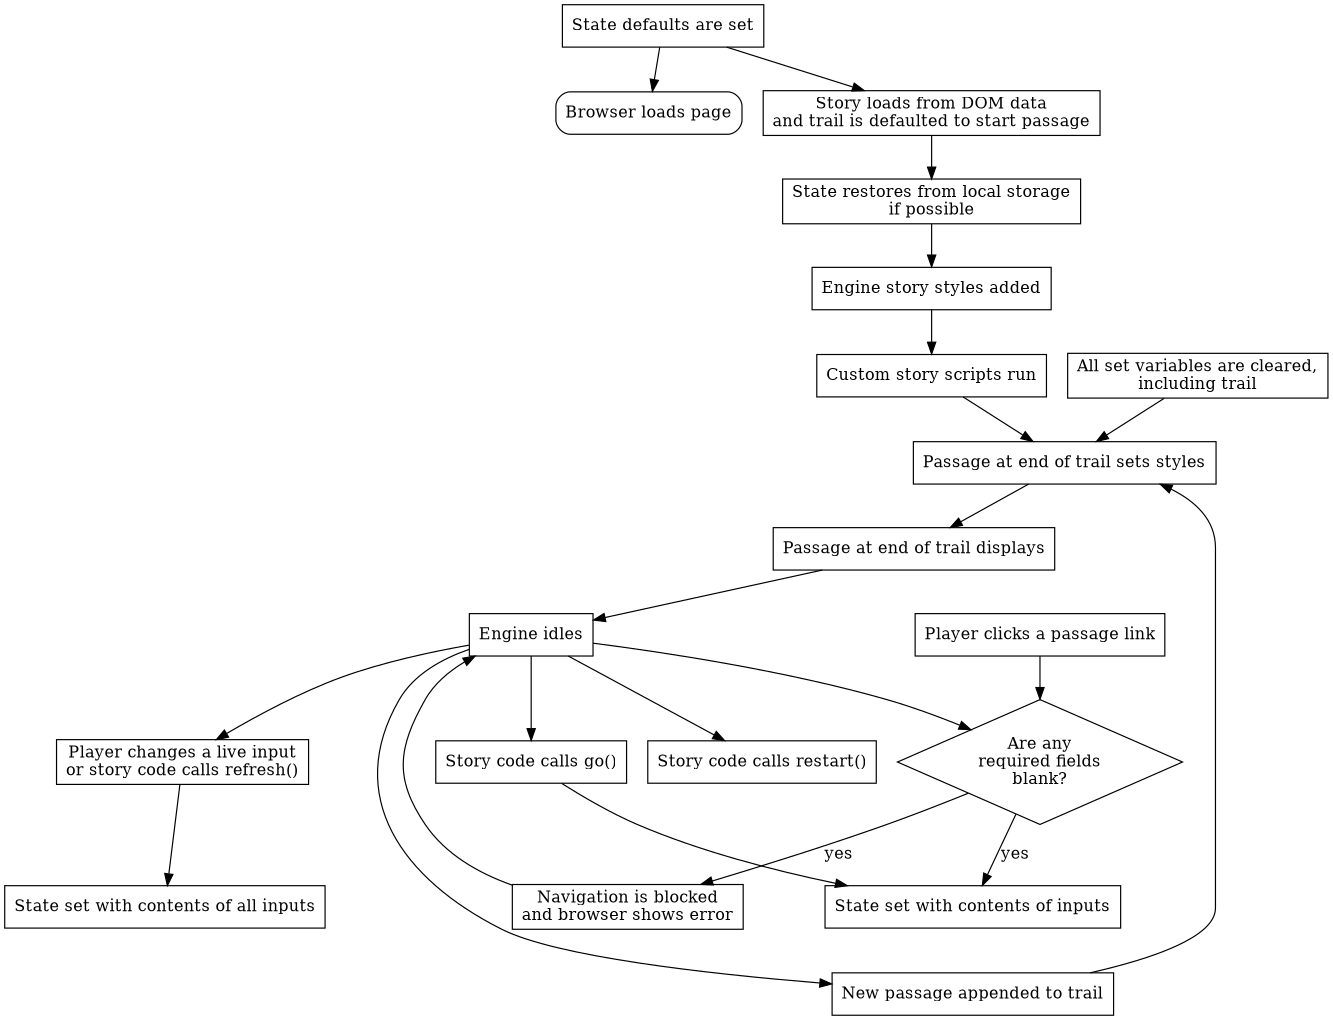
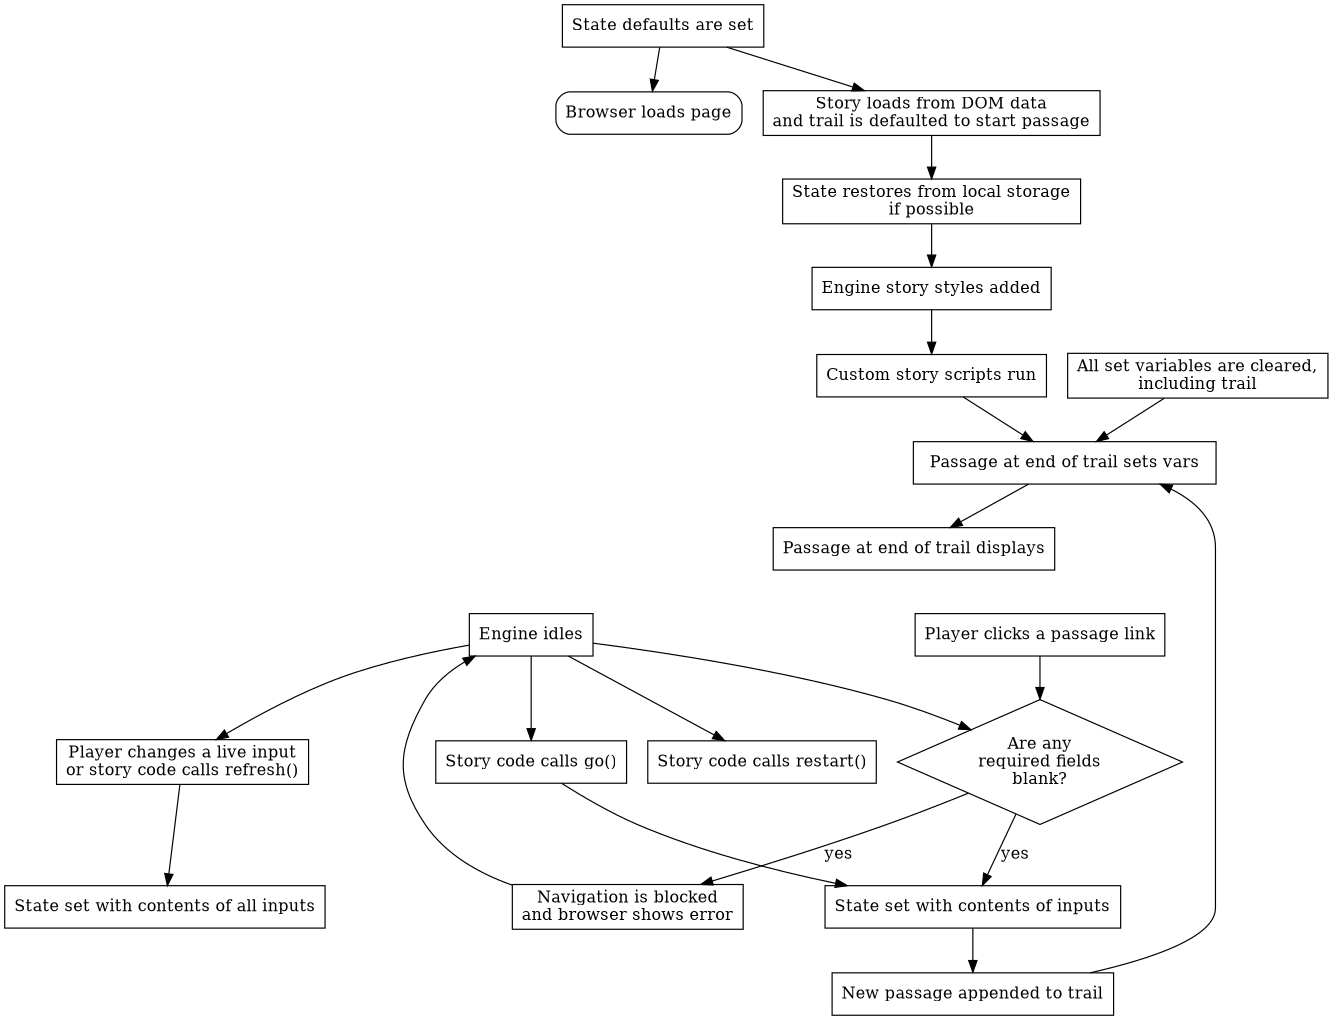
(1065, 463) -> (1065, 463)
(714, 594) -> none
(479, 916) -> (973, 944)
